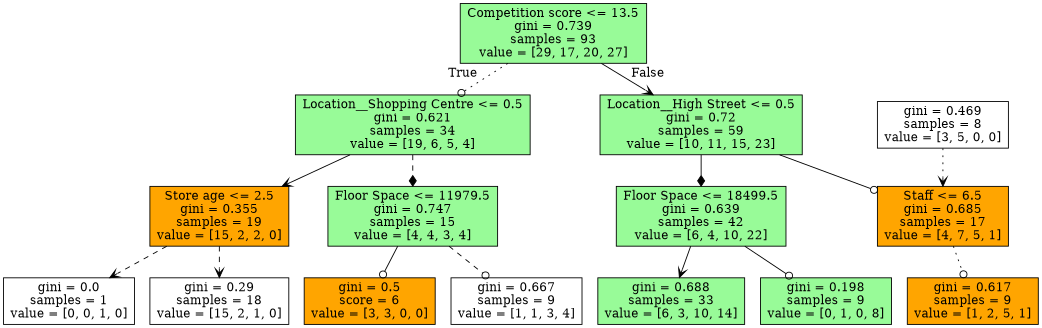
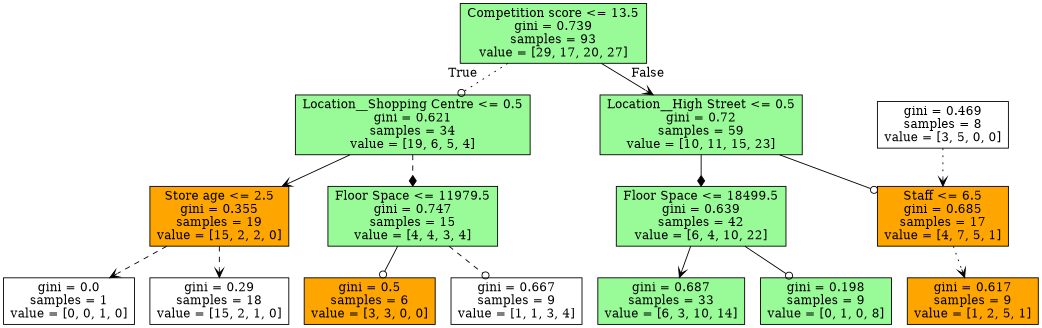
(958, 259) -> (958, 258)
(370, 301) -> (370, 301)
(671, 301) -> (671, 301)
